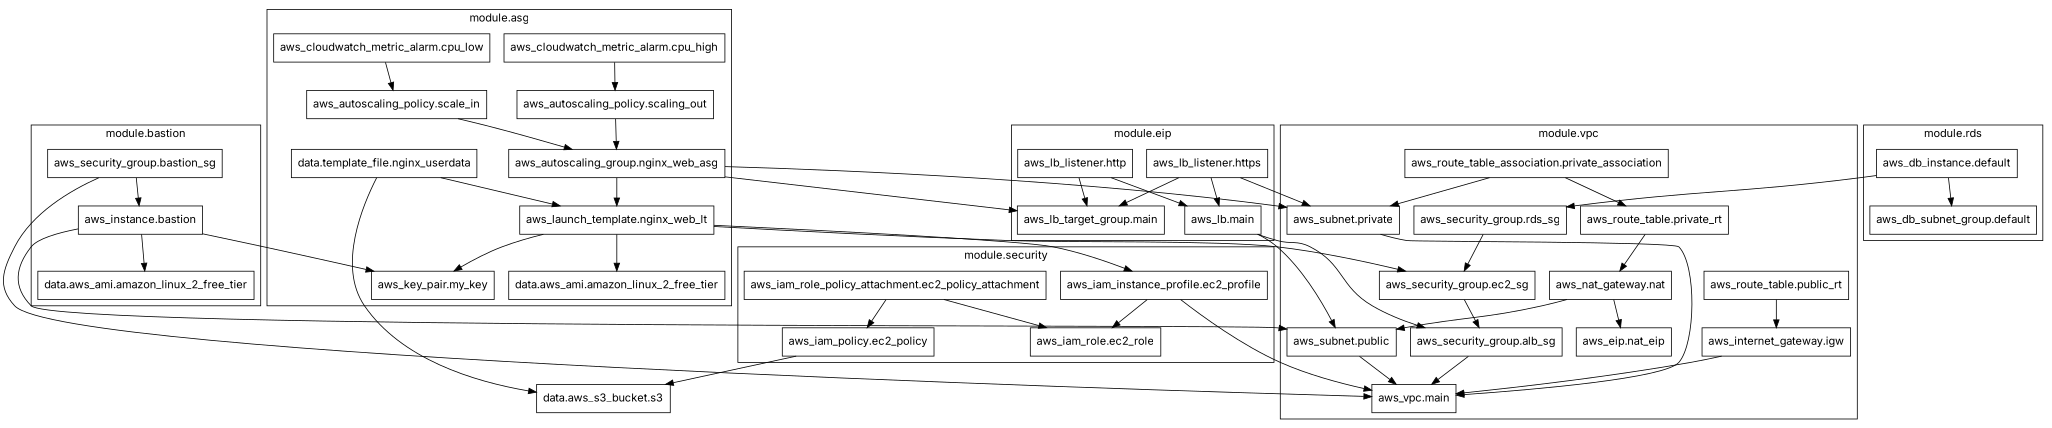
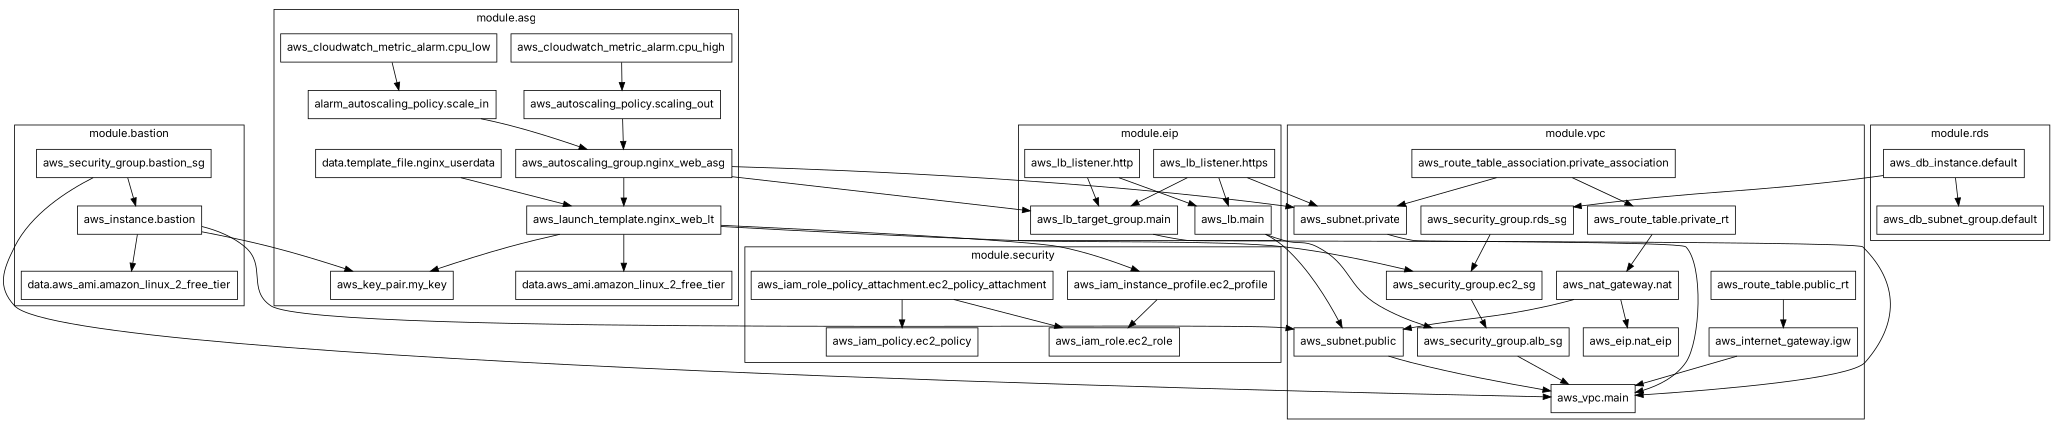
(397, 105) -> (402, 105)
(1267, 356) -> (1712, 243)
(603, 399) -> none
